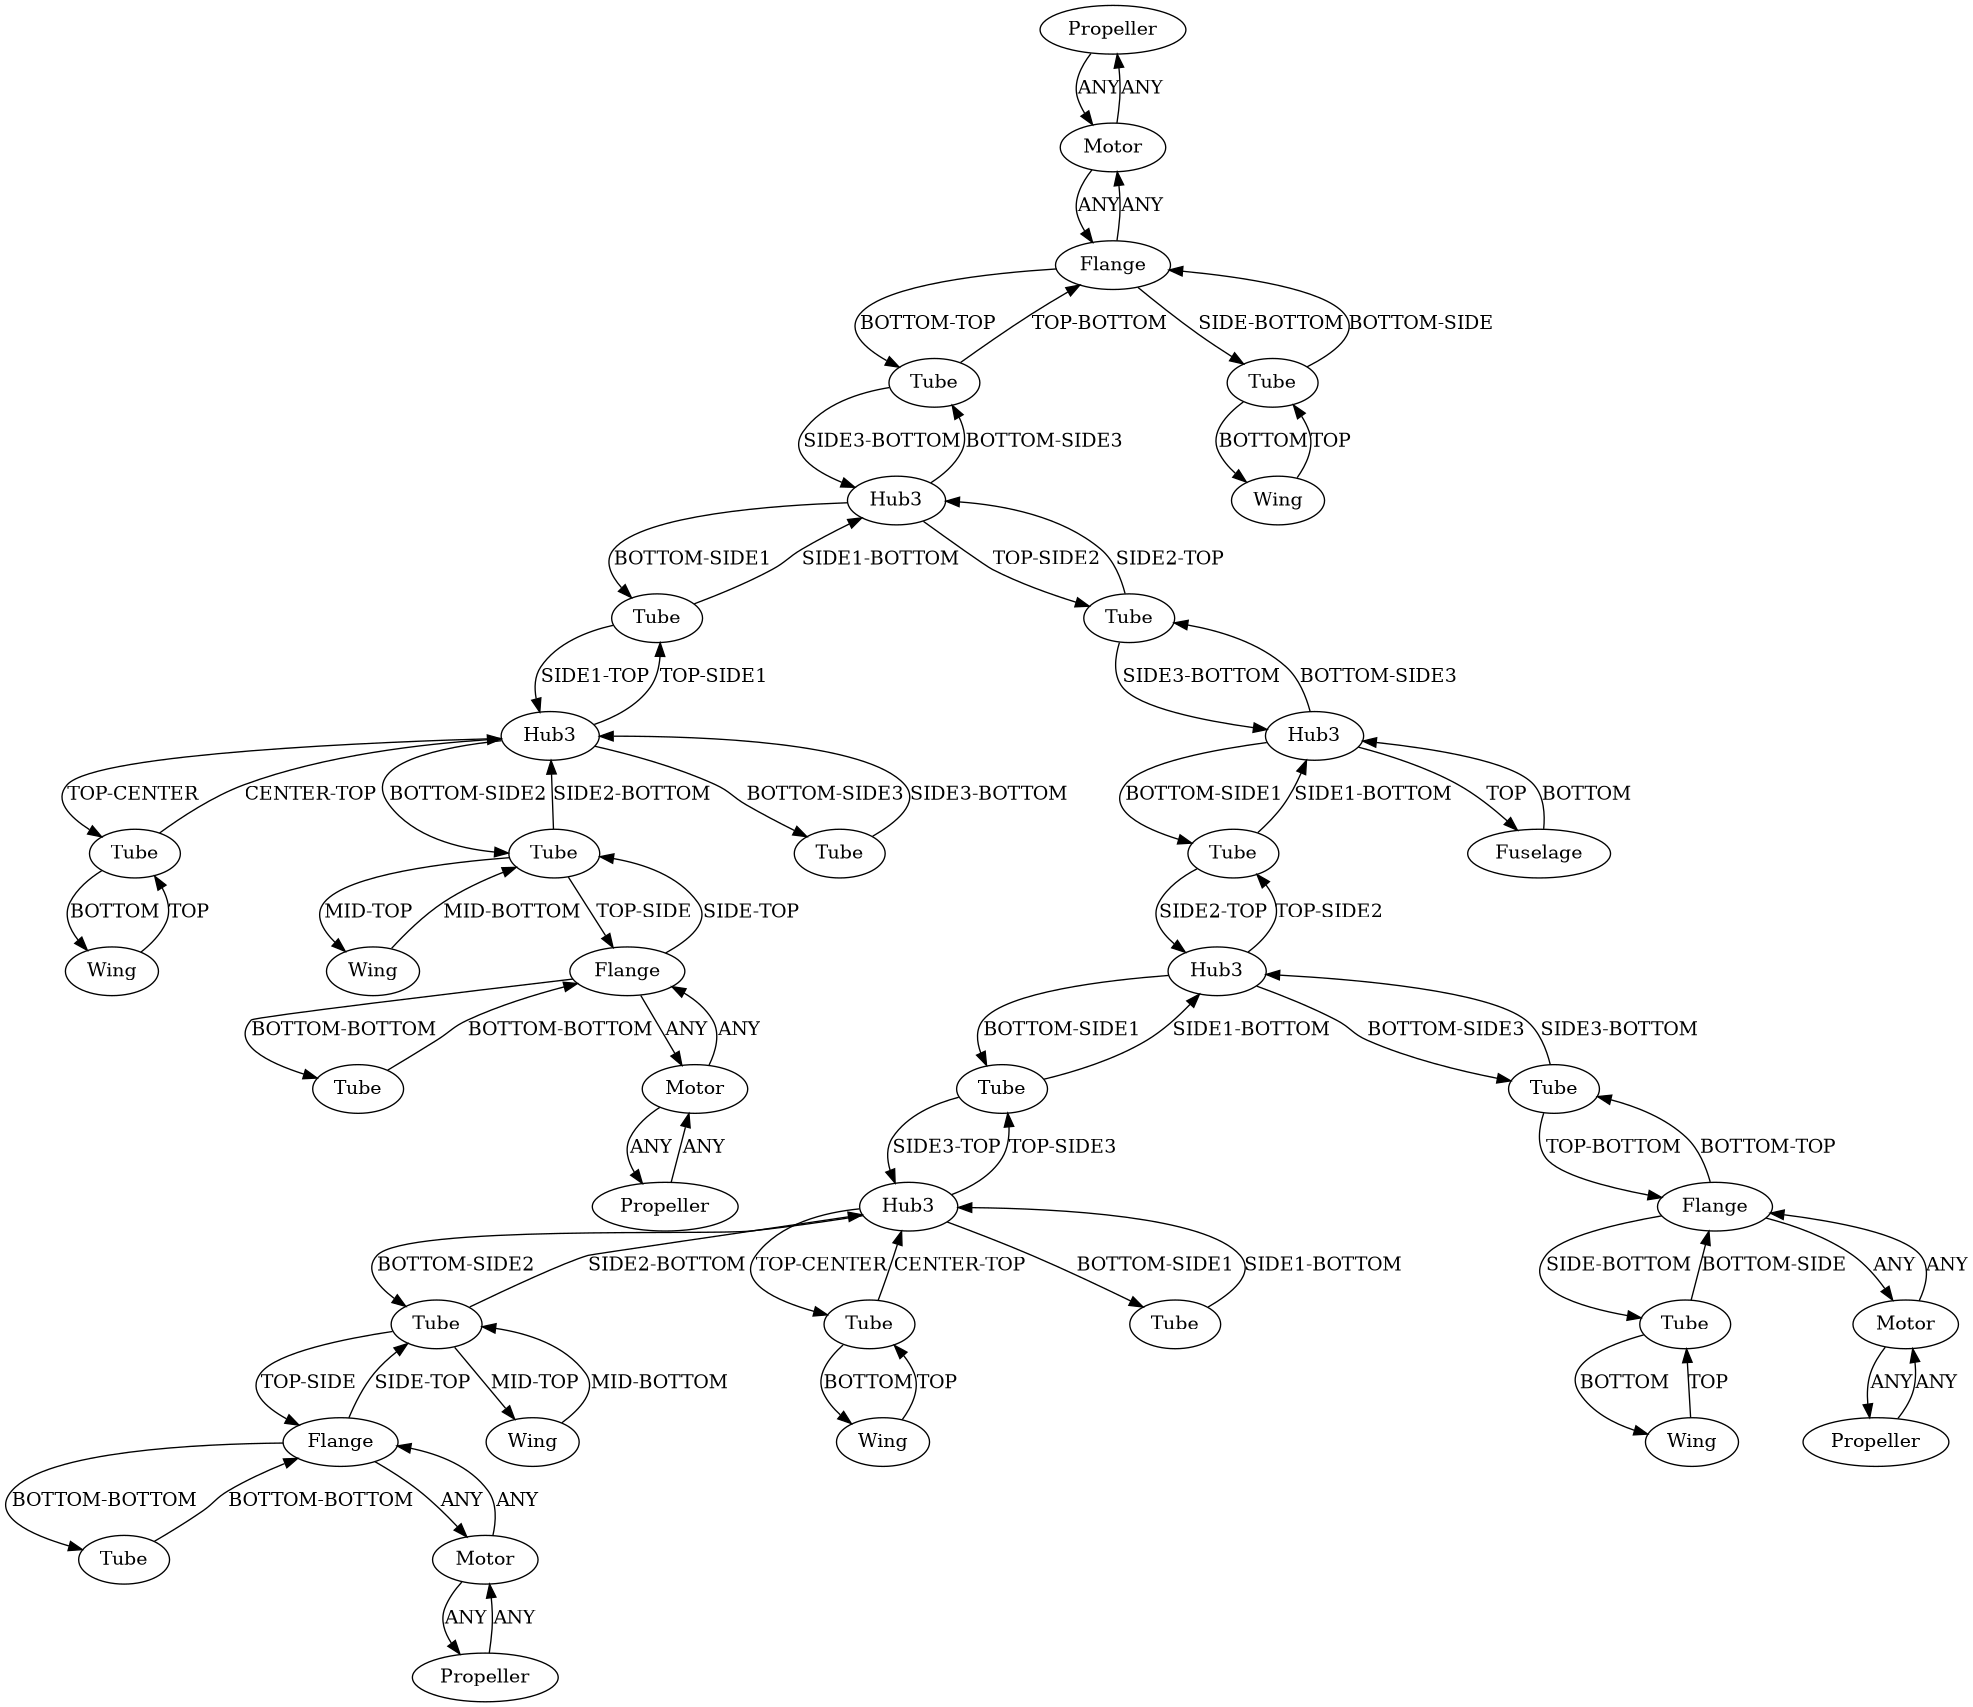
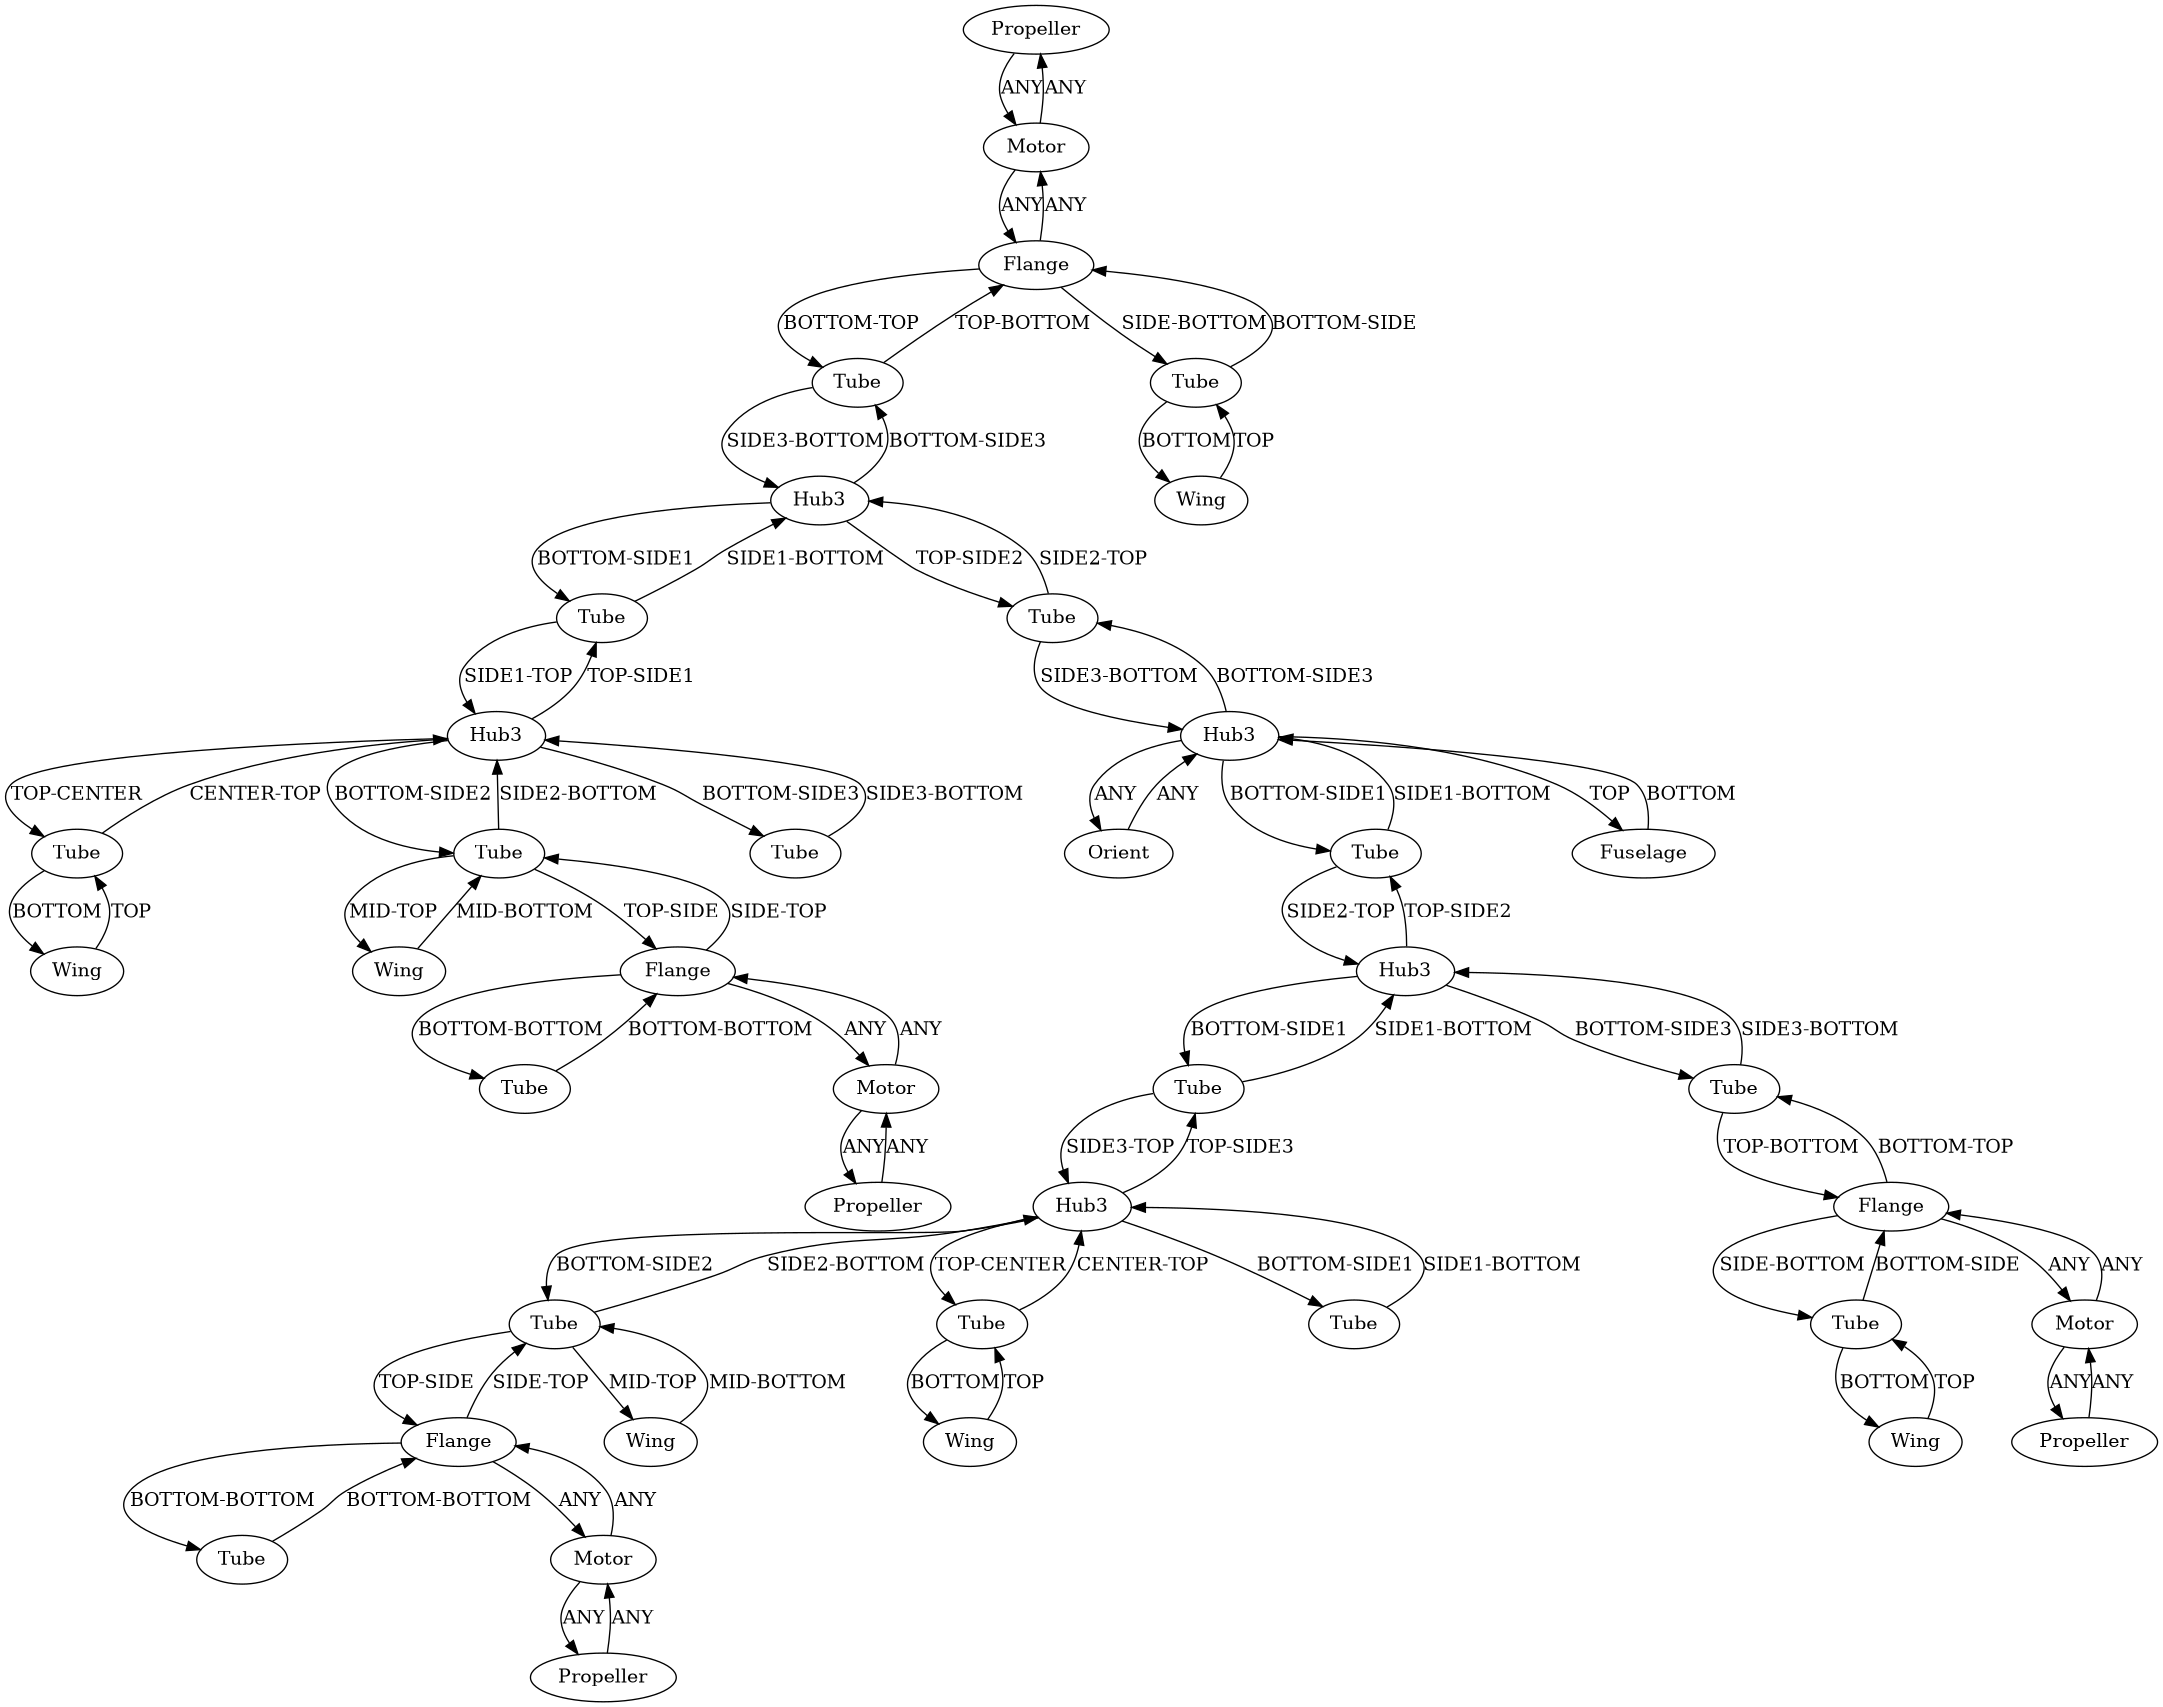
none -> (1119, 854)
